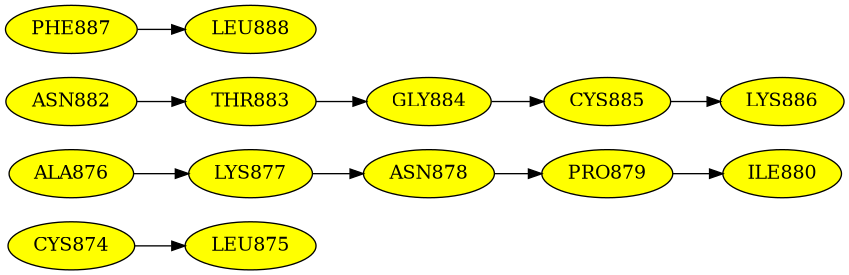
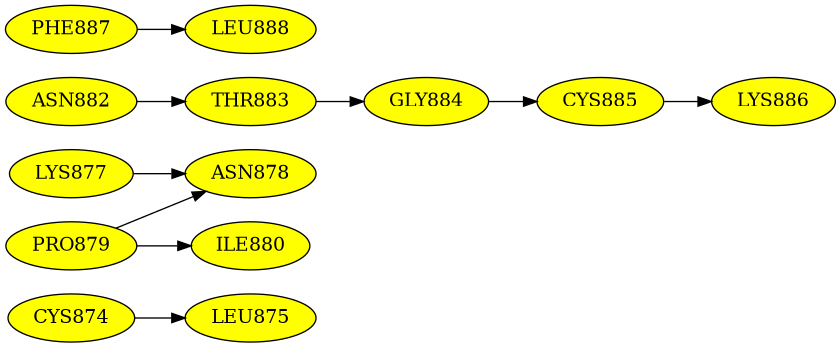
(71, 174) -> none
(511, 174) -> (155, 212)
